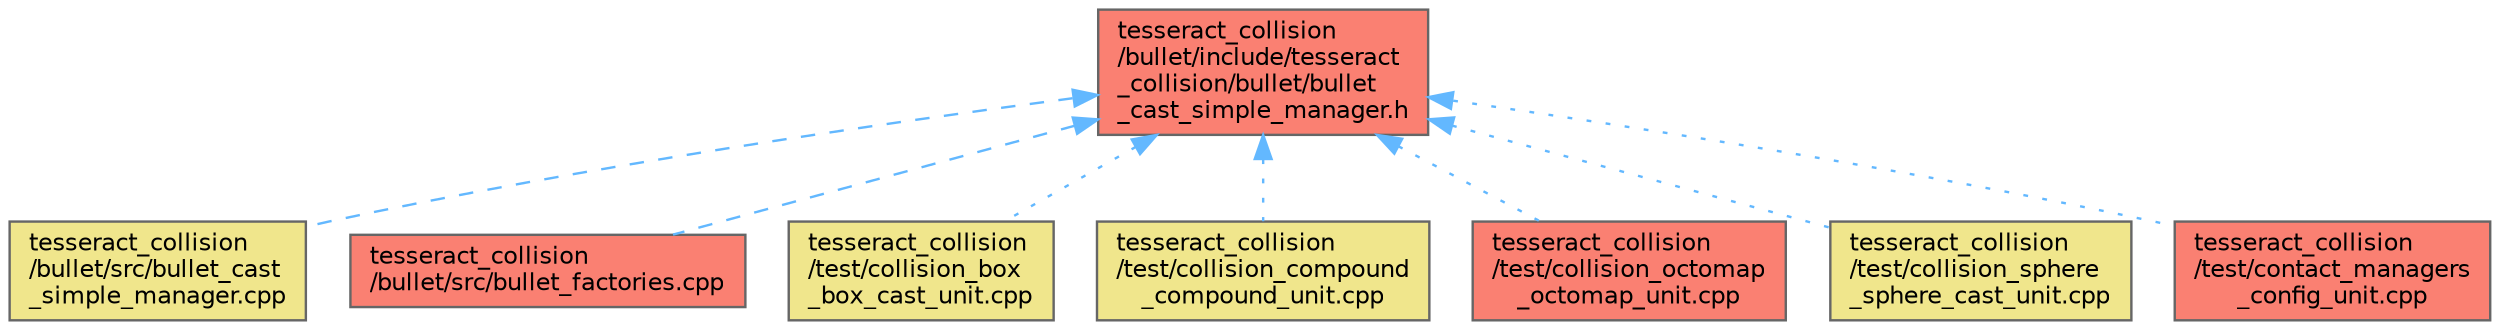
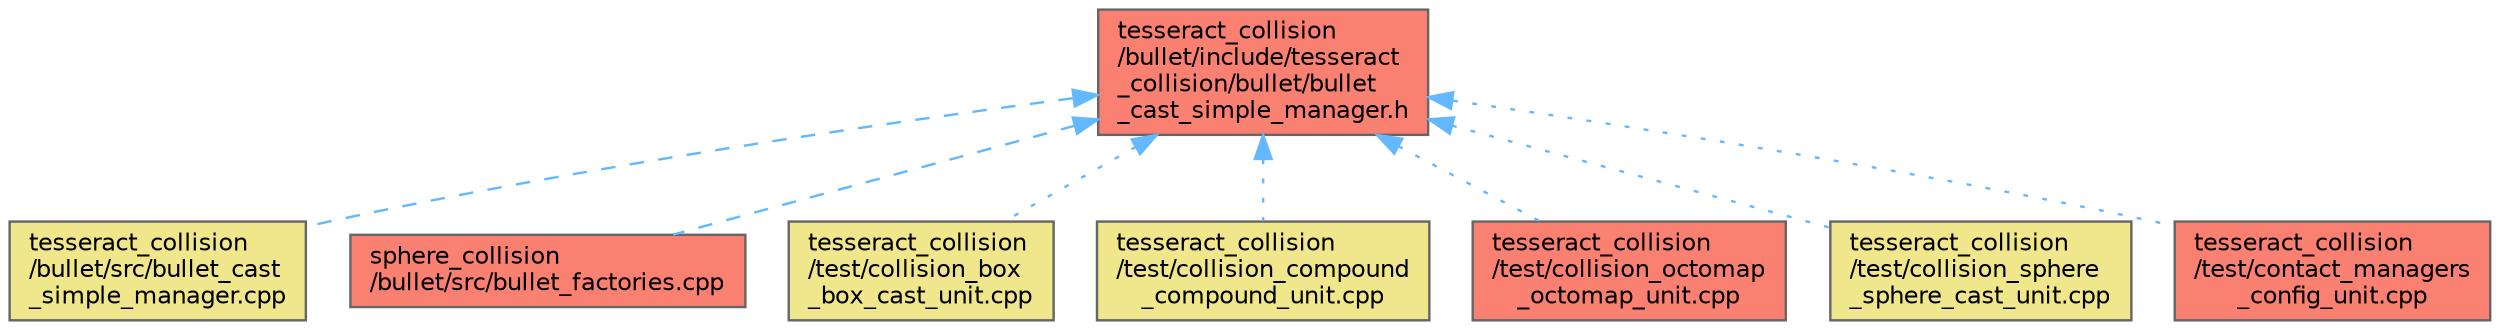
(548, 271) -> (548, 271)
